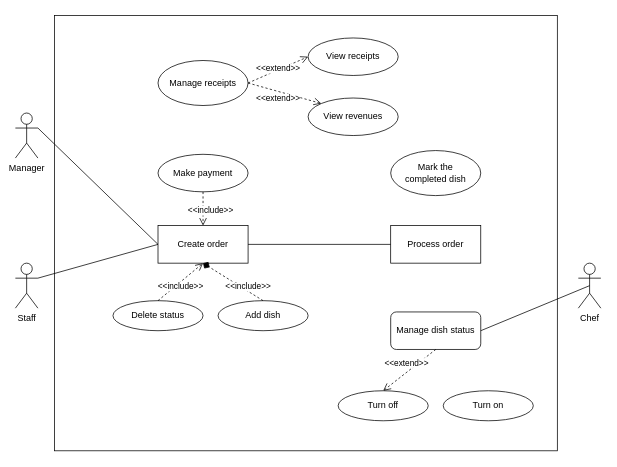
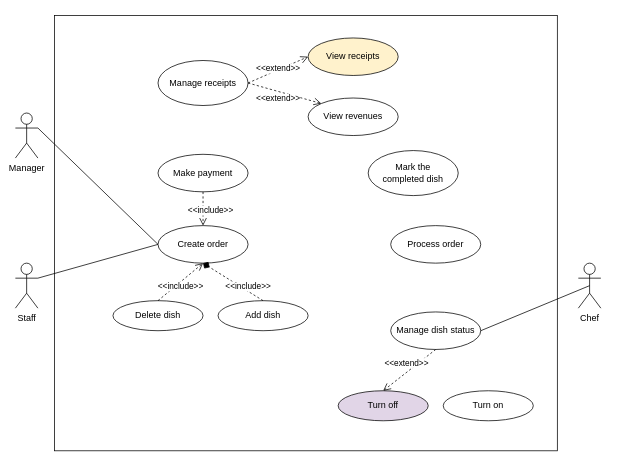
(353, 57) -> (353, 57)
(435, 173) -> (413, 173)
(203, 244) -> (203, 244)
(319, 244) -> none
(435, 244) -> (435, 244)
(158, 315) -> (158, 315)
(435, 330) -> (435, 330)
(383, 405) -> (383, 405)
